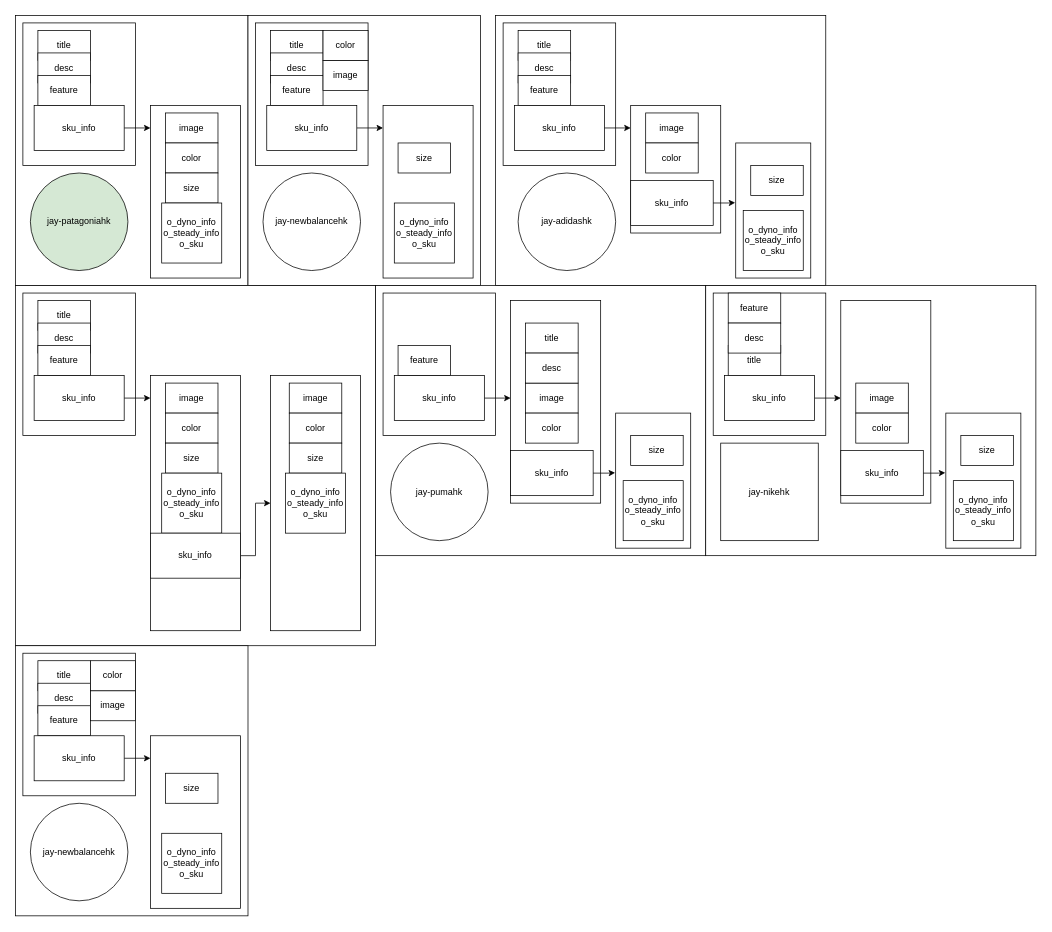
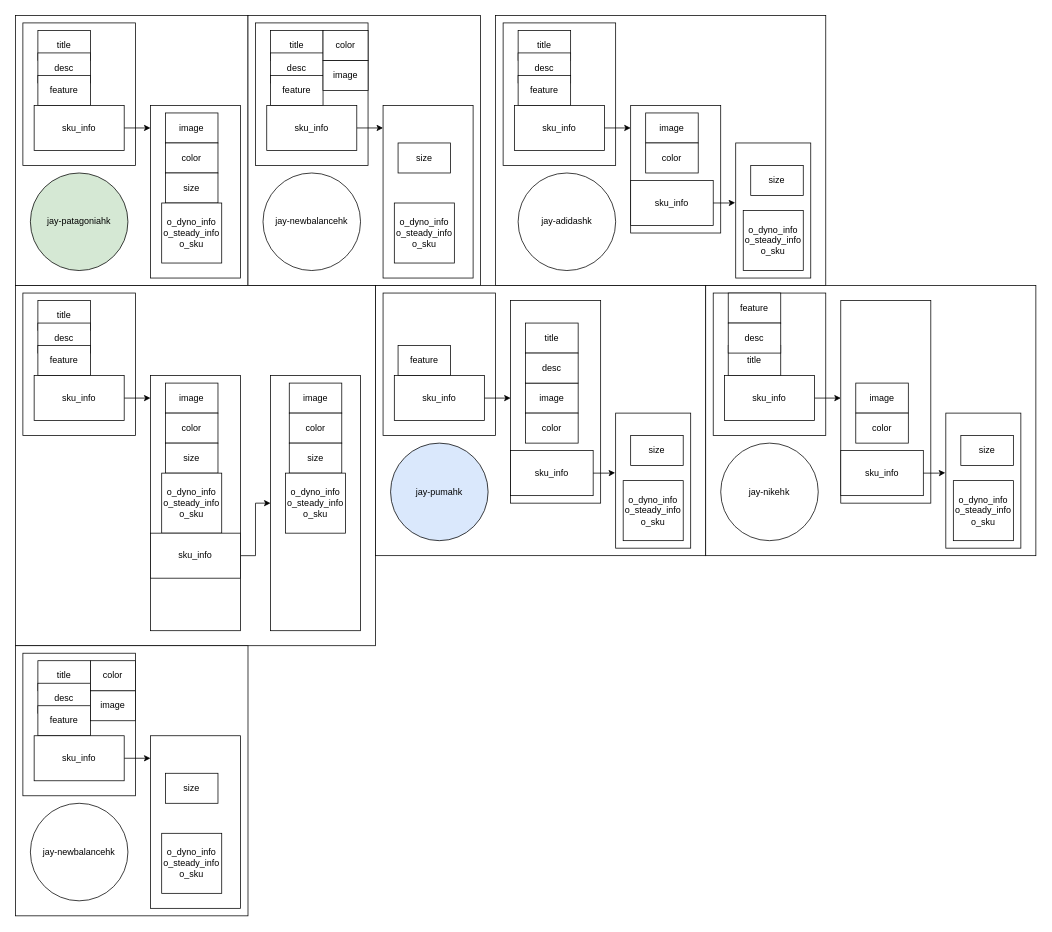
(439, 492) -> (439, 492)
(769, 492) -> (769, 492)
